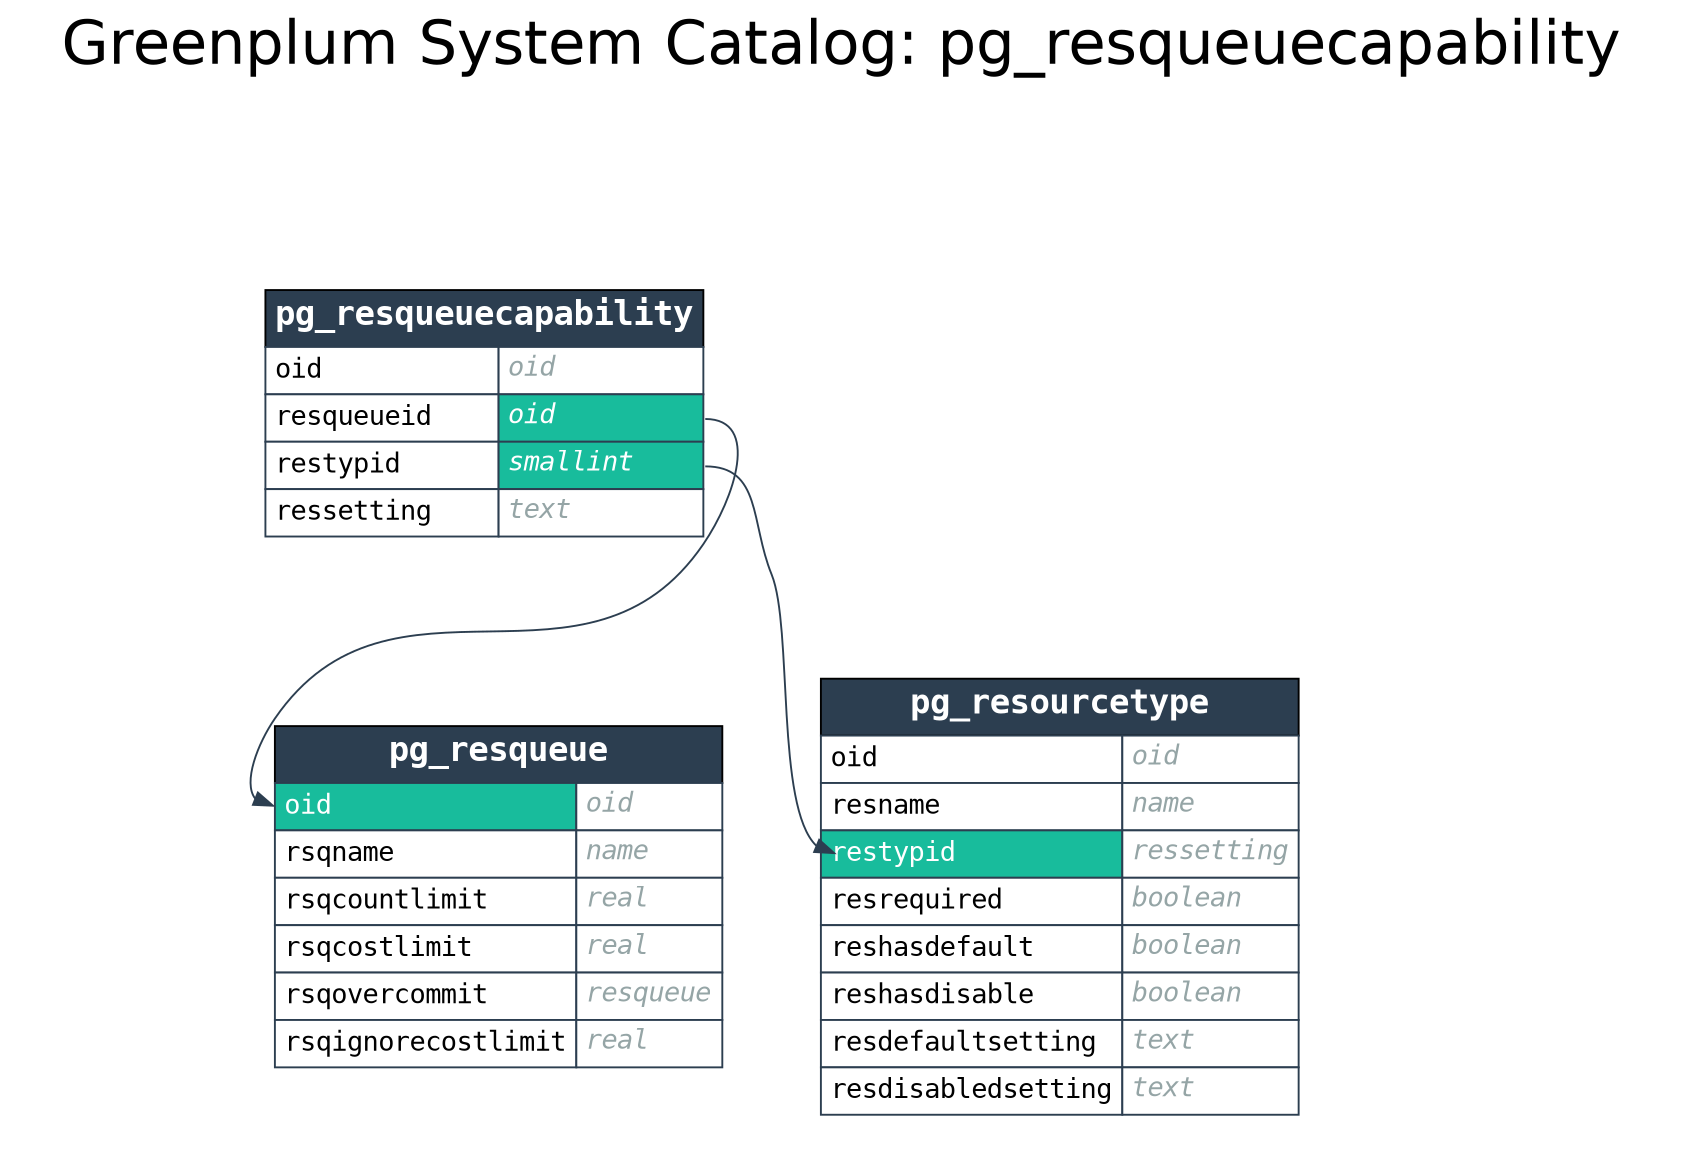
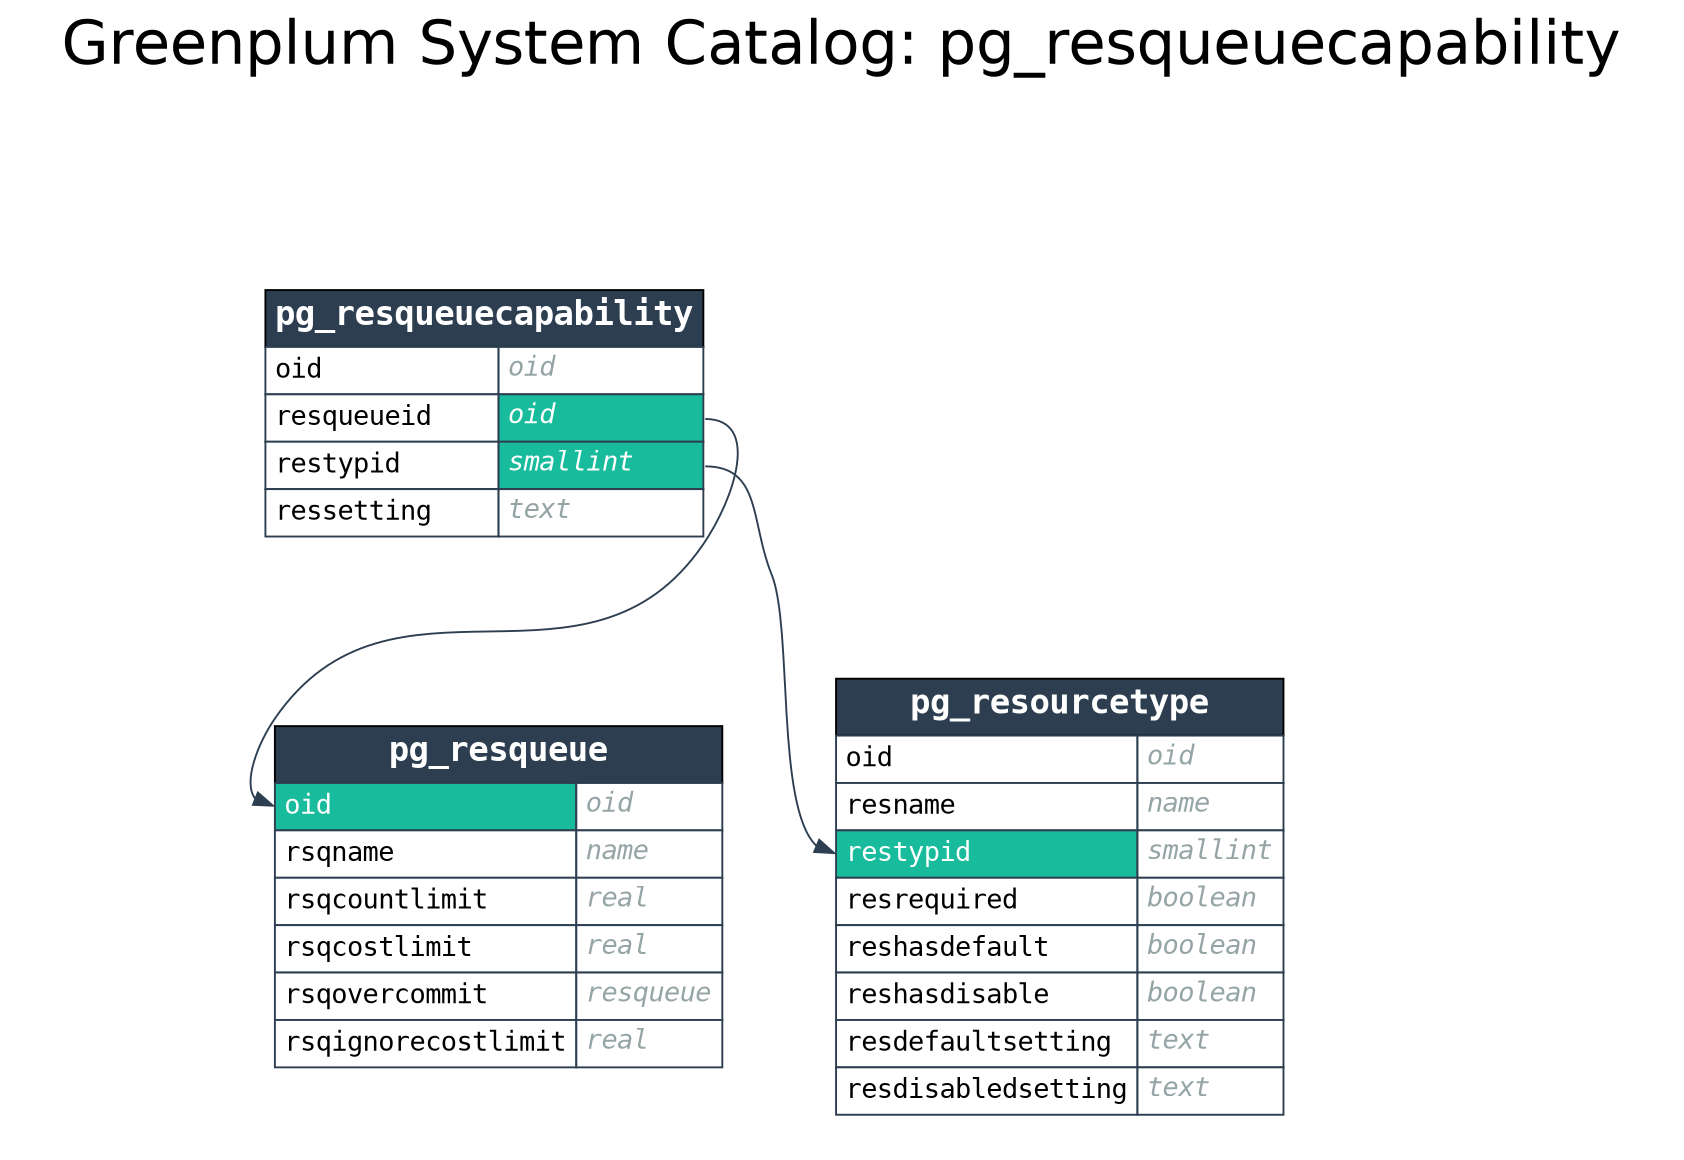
(1210, 851) -> (1210, 851)
